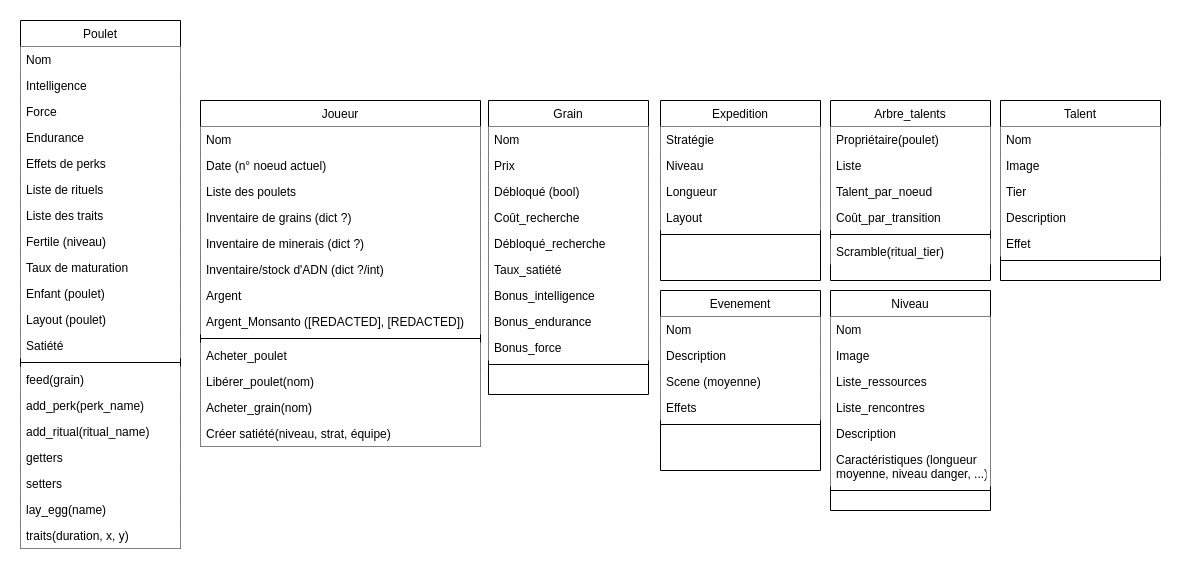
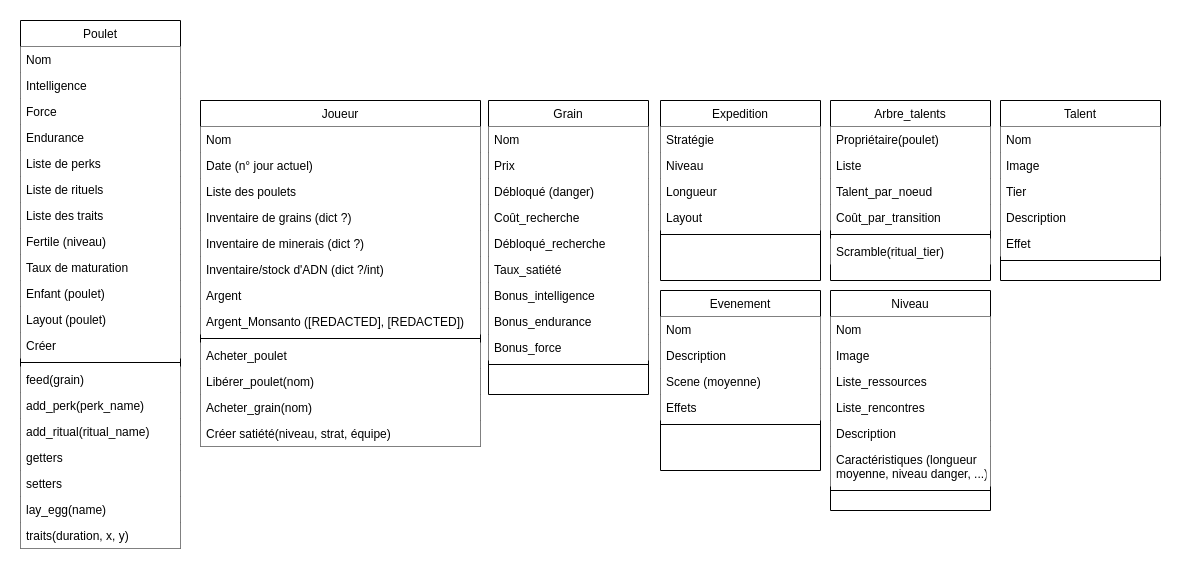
(73, 164) -> (68, 164)
(274, 166) -> (270, 166)
(540, 192) -> (548, 192)
(48, 346) -> (43, 346)
